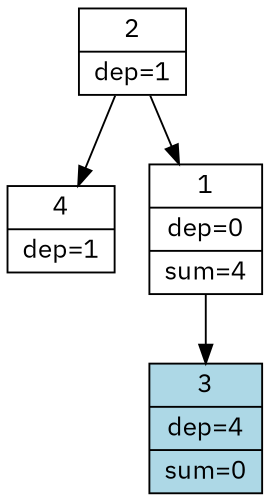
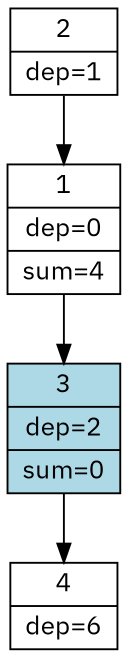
(100, 132) -> (64, 519)
(61, 250) -> (64, 627)
(206, 428) -> (64, 428)
